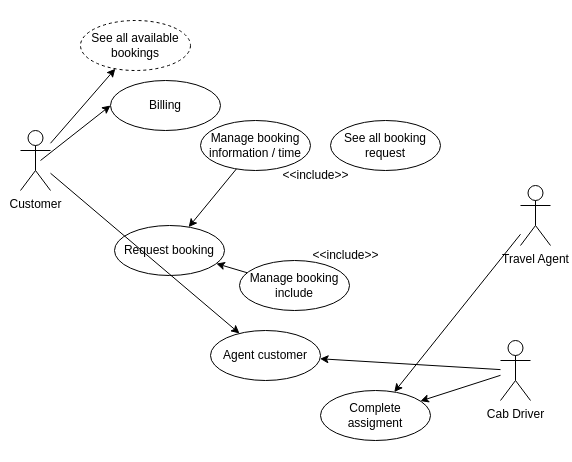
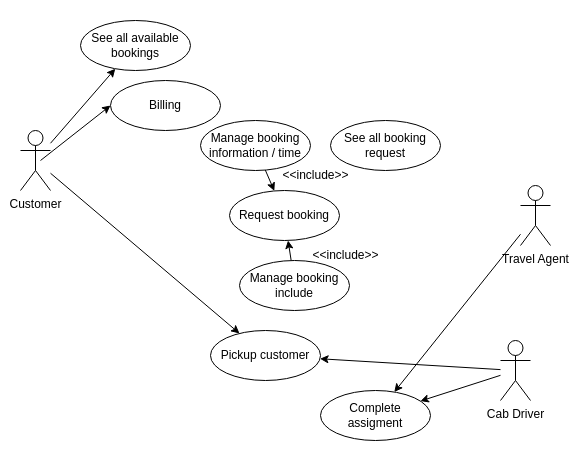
(136, 46) -> (136, 46)
(170, 251) -> (285, 216)
(266, 356) -> (266, 356)
